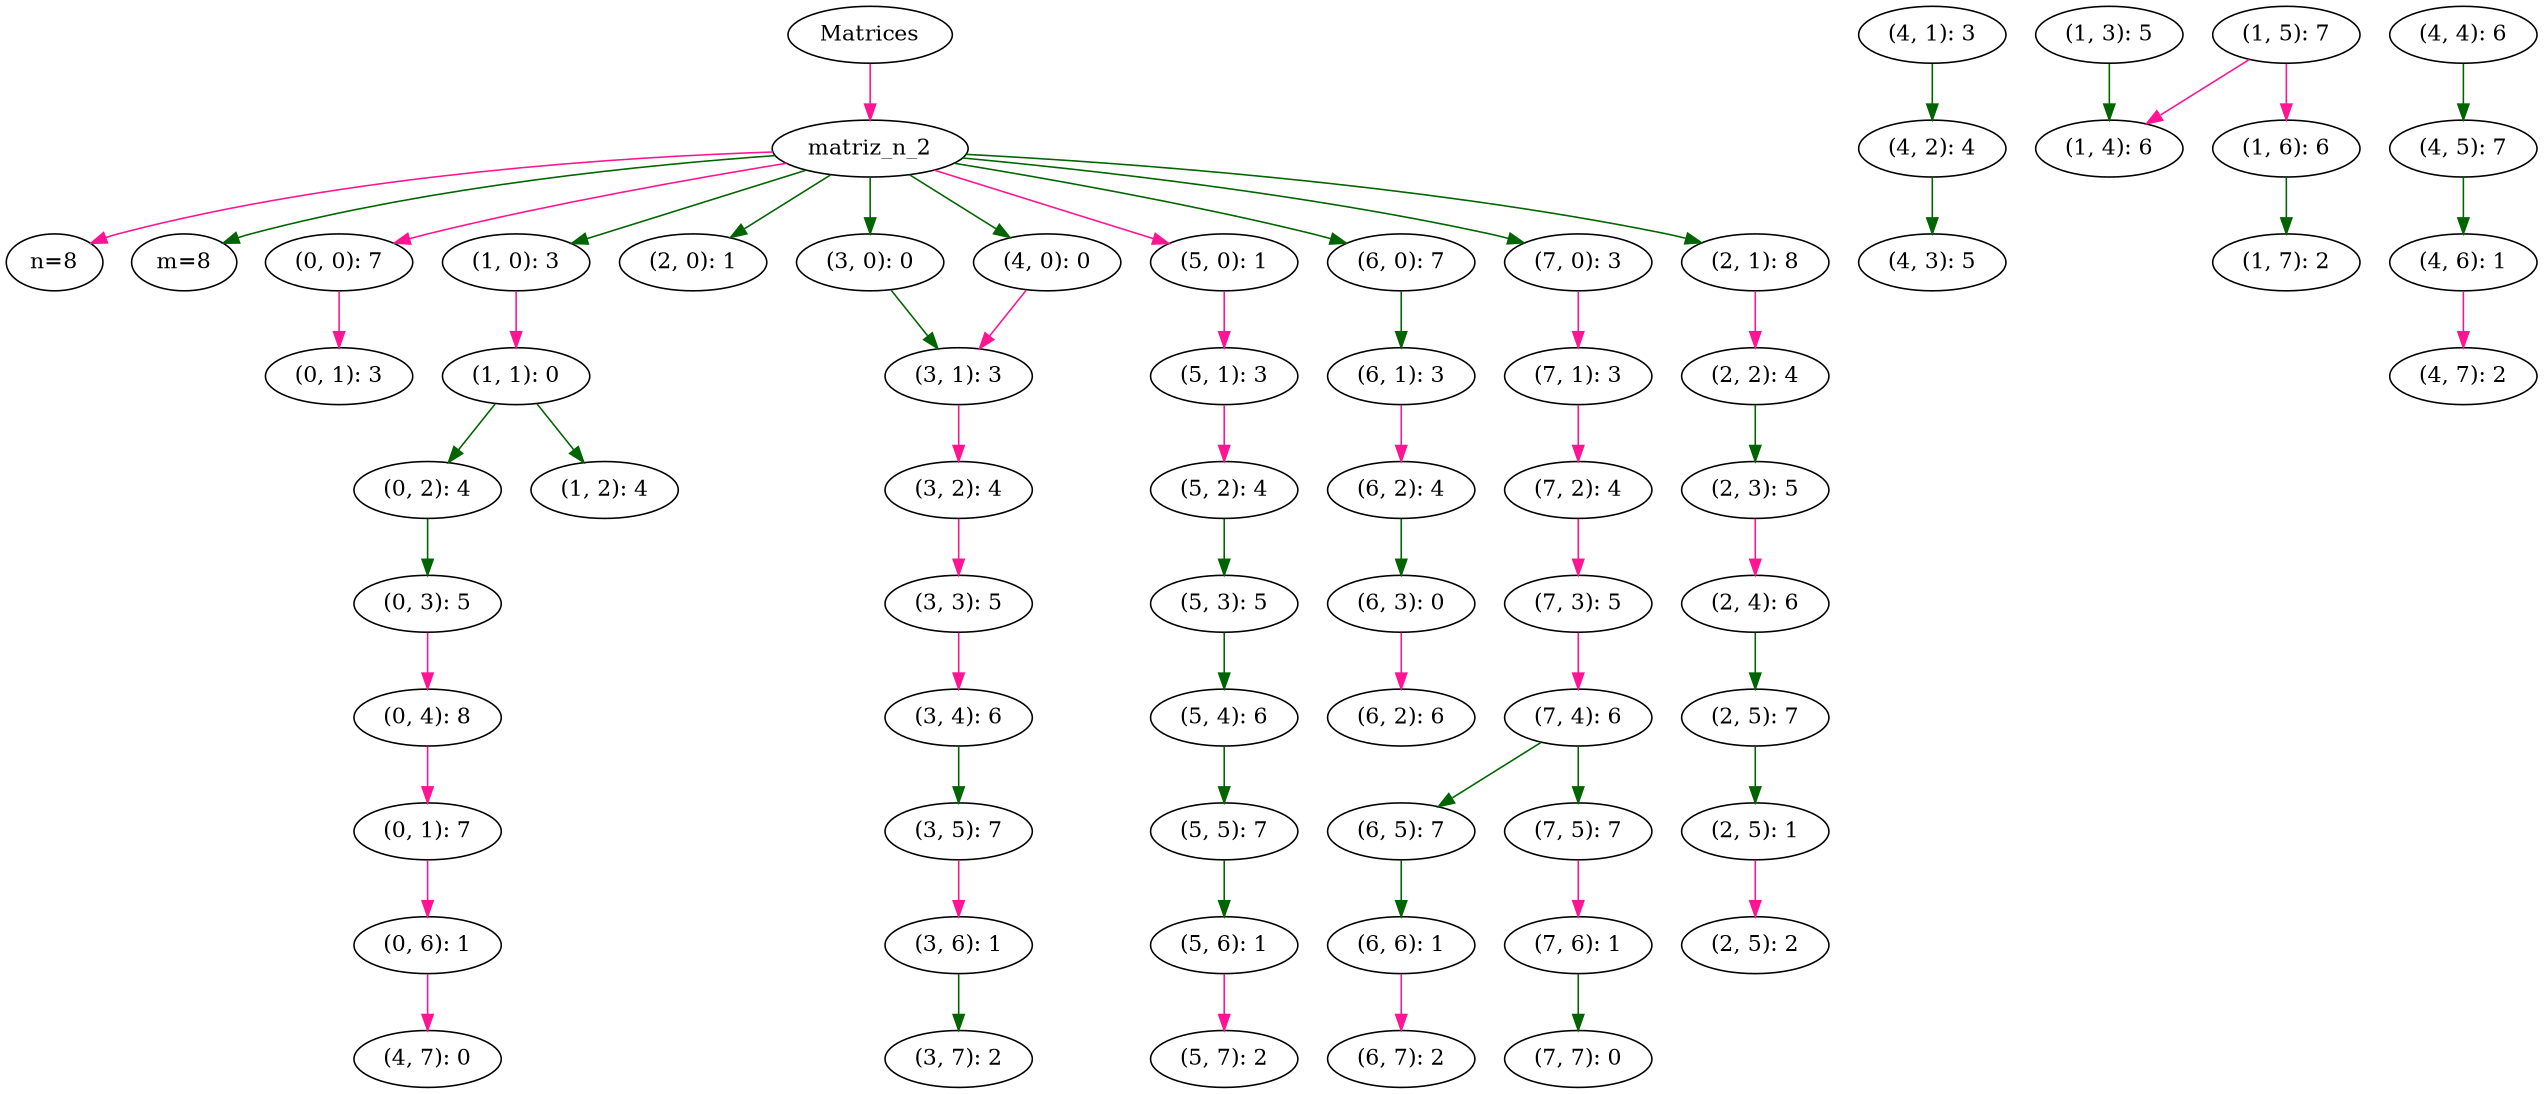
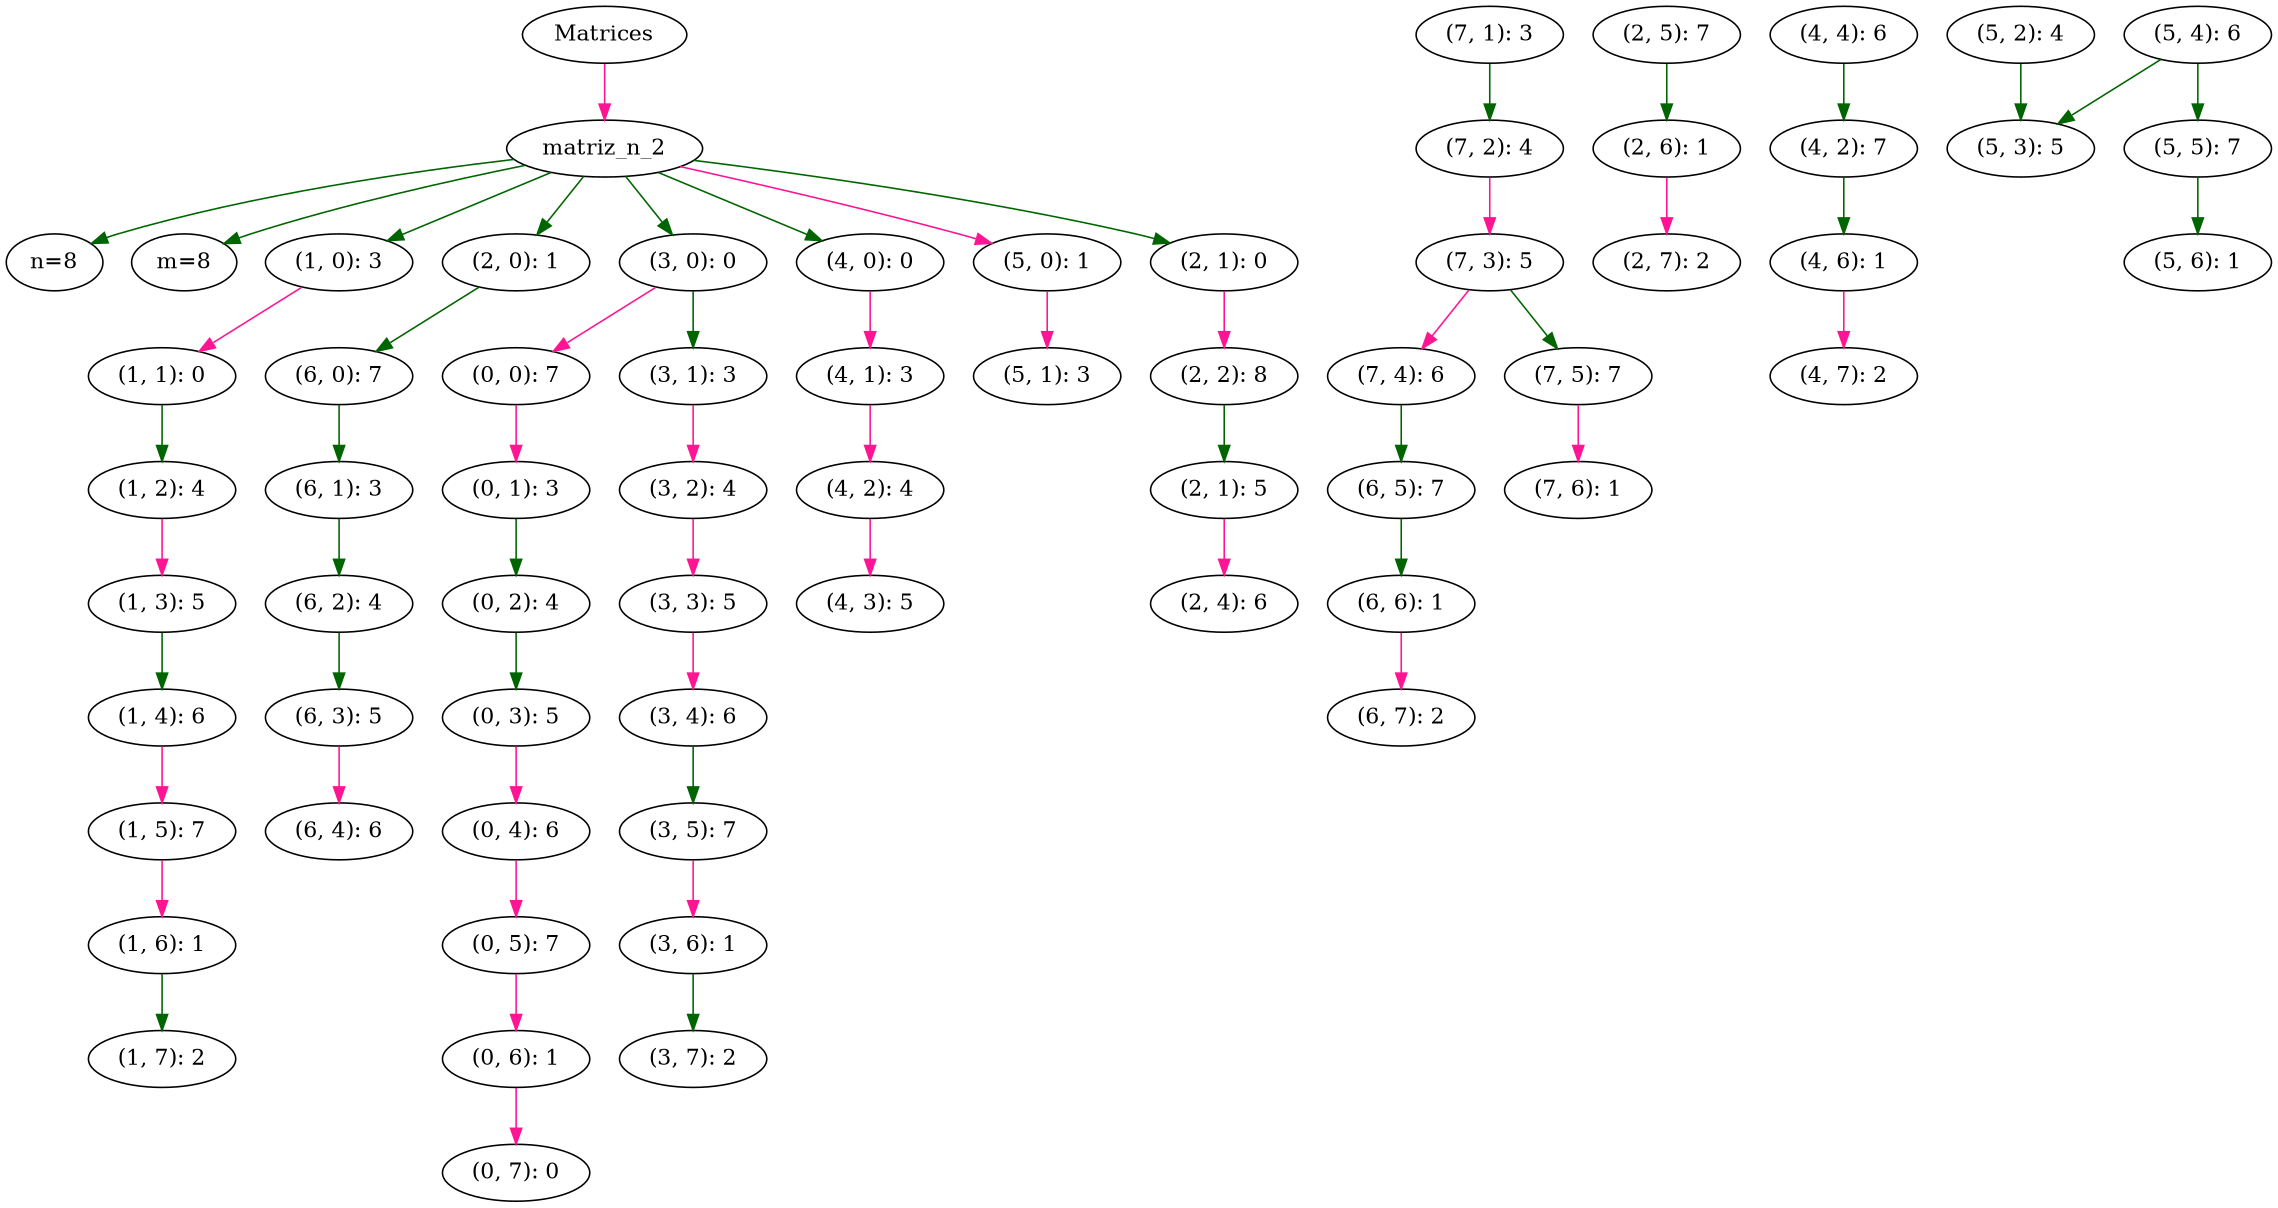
(1932, 84) -> (870, 425)
(2205, 87) -> (162, 767)
(2286, 149) -> (162, 945)
(2463, 149) -> (1844, 149)
(437, 177) -> (308, 190)
(597, 197) -> (612, 315)
(1143, 197) -> (435, 315)
(1932, 198) -> (870, 539)
(1578, 262) -> none
(1755, 262) -> (1224, 262)
(1008, 313) -> (870, 312)
(1755, 376) -> (1224, 376)
(1224, 425) -> none
(1401, 425) -> (339, 539)
(1578, 425) -> (1490, 84)
(477, 427) -> (516, 539)
(1755, 490) -> (1224, 490)
none -> (162, 539)
(1401, 604) -> (339, 718)
(1224, 653) -> (2116, 87)
(1755, 653) -> none
(428, 718) -> (516, 831)
(1401, 718) -> (339, 831)
(1578, 767) -> (1529, 313)
(428, 831) -> (516, 945)
(1755, 831) -> (1667, 149)
(1755, 945) -> (1667, 262)
(428, 1059) -> (516, 1173)
(1224, 1059) -> none
(1578, 1059) -> none
